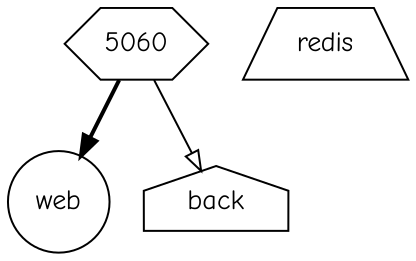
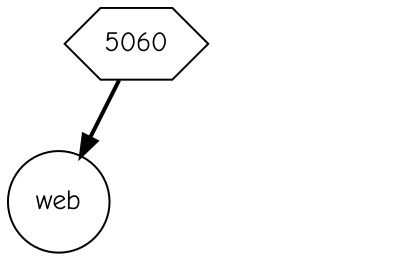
(326, 44) -> none
(216, 202) -> none
